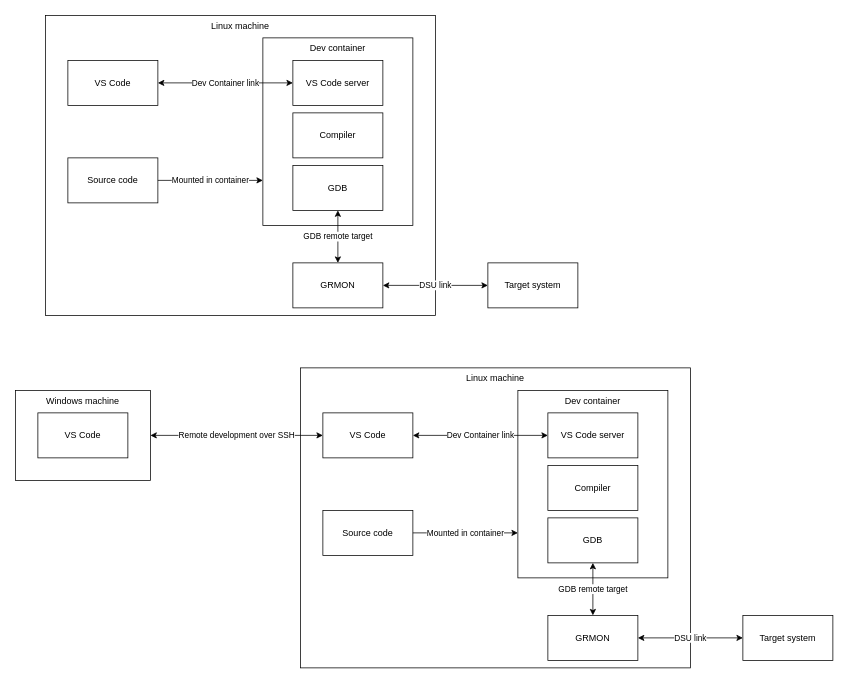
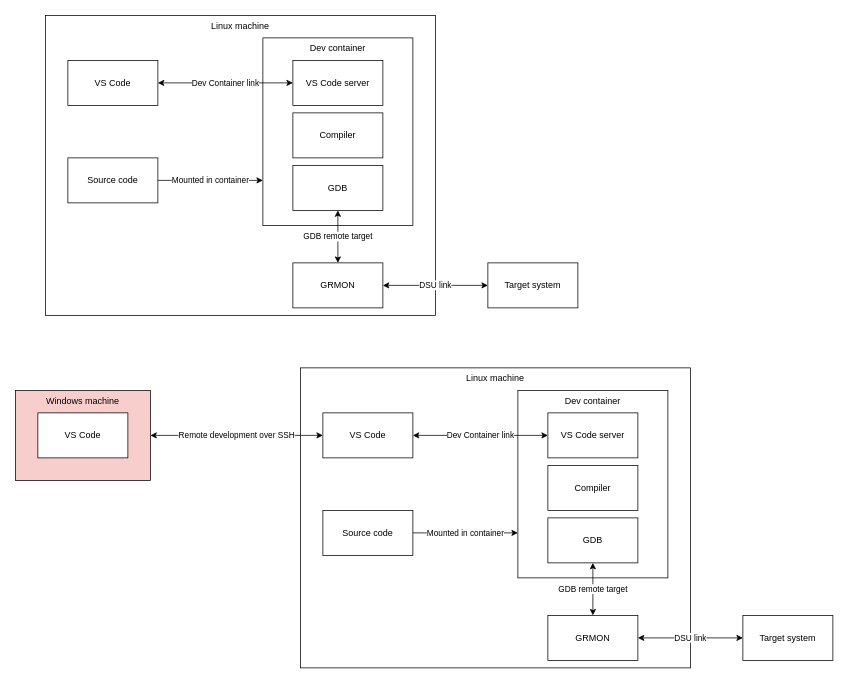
(83, 401) -> (83, 401)
